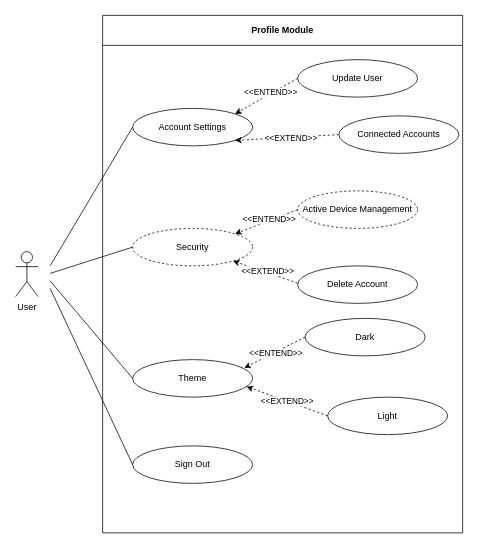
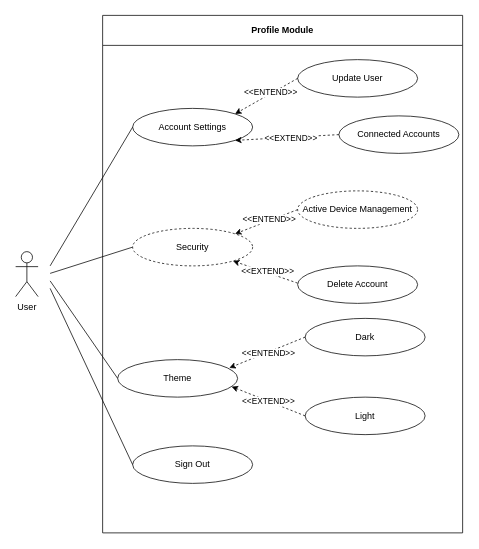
(192, 378) -> (177, 378)
(387, 416) -> (365, 416)
